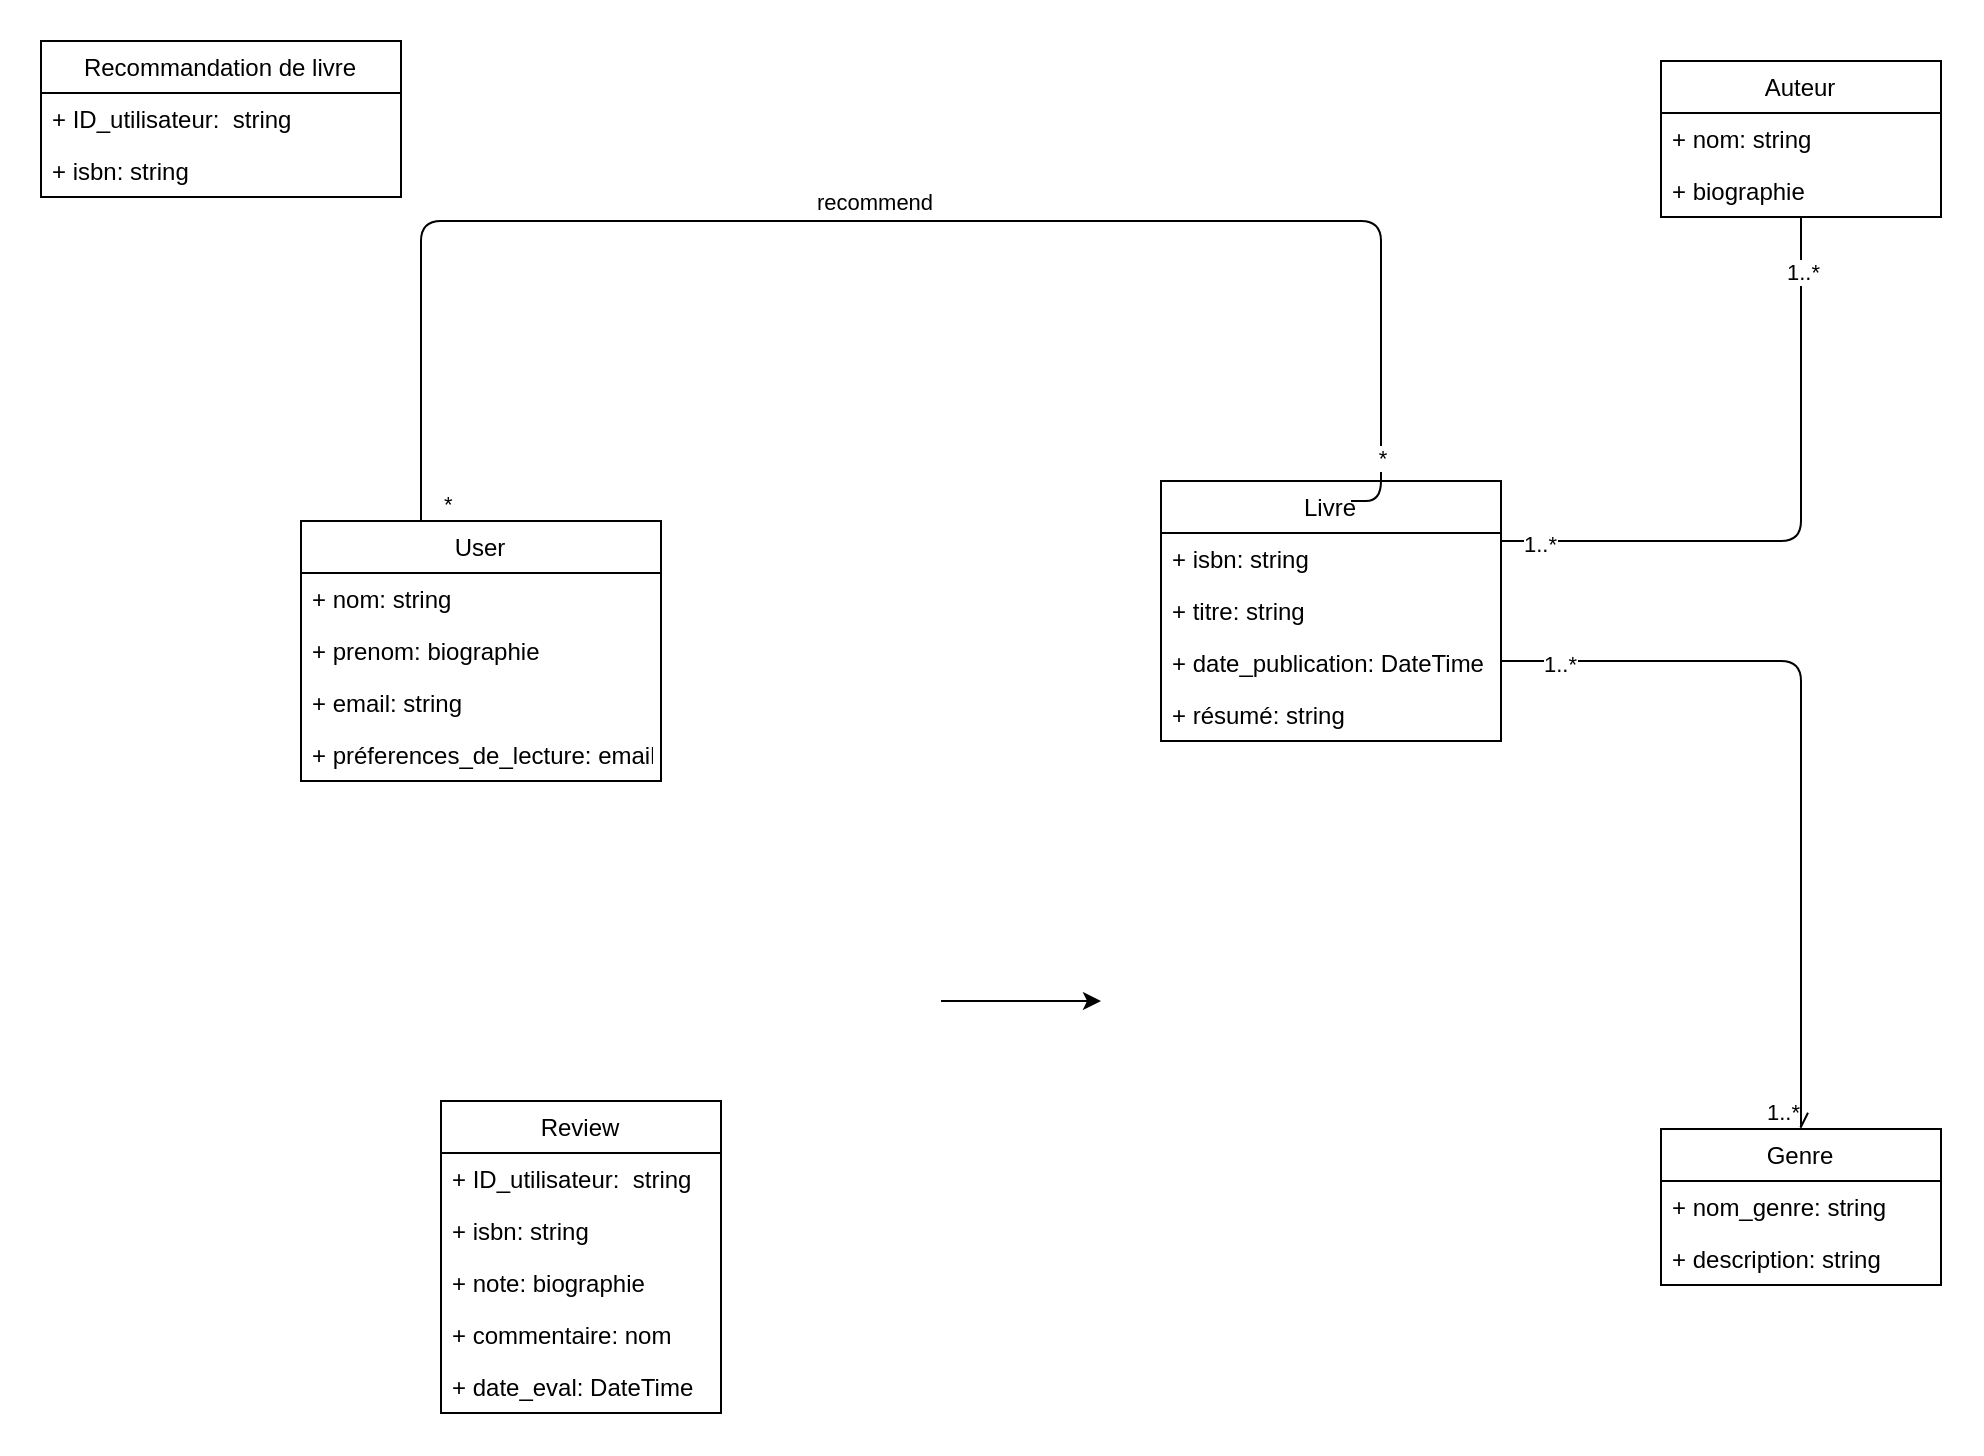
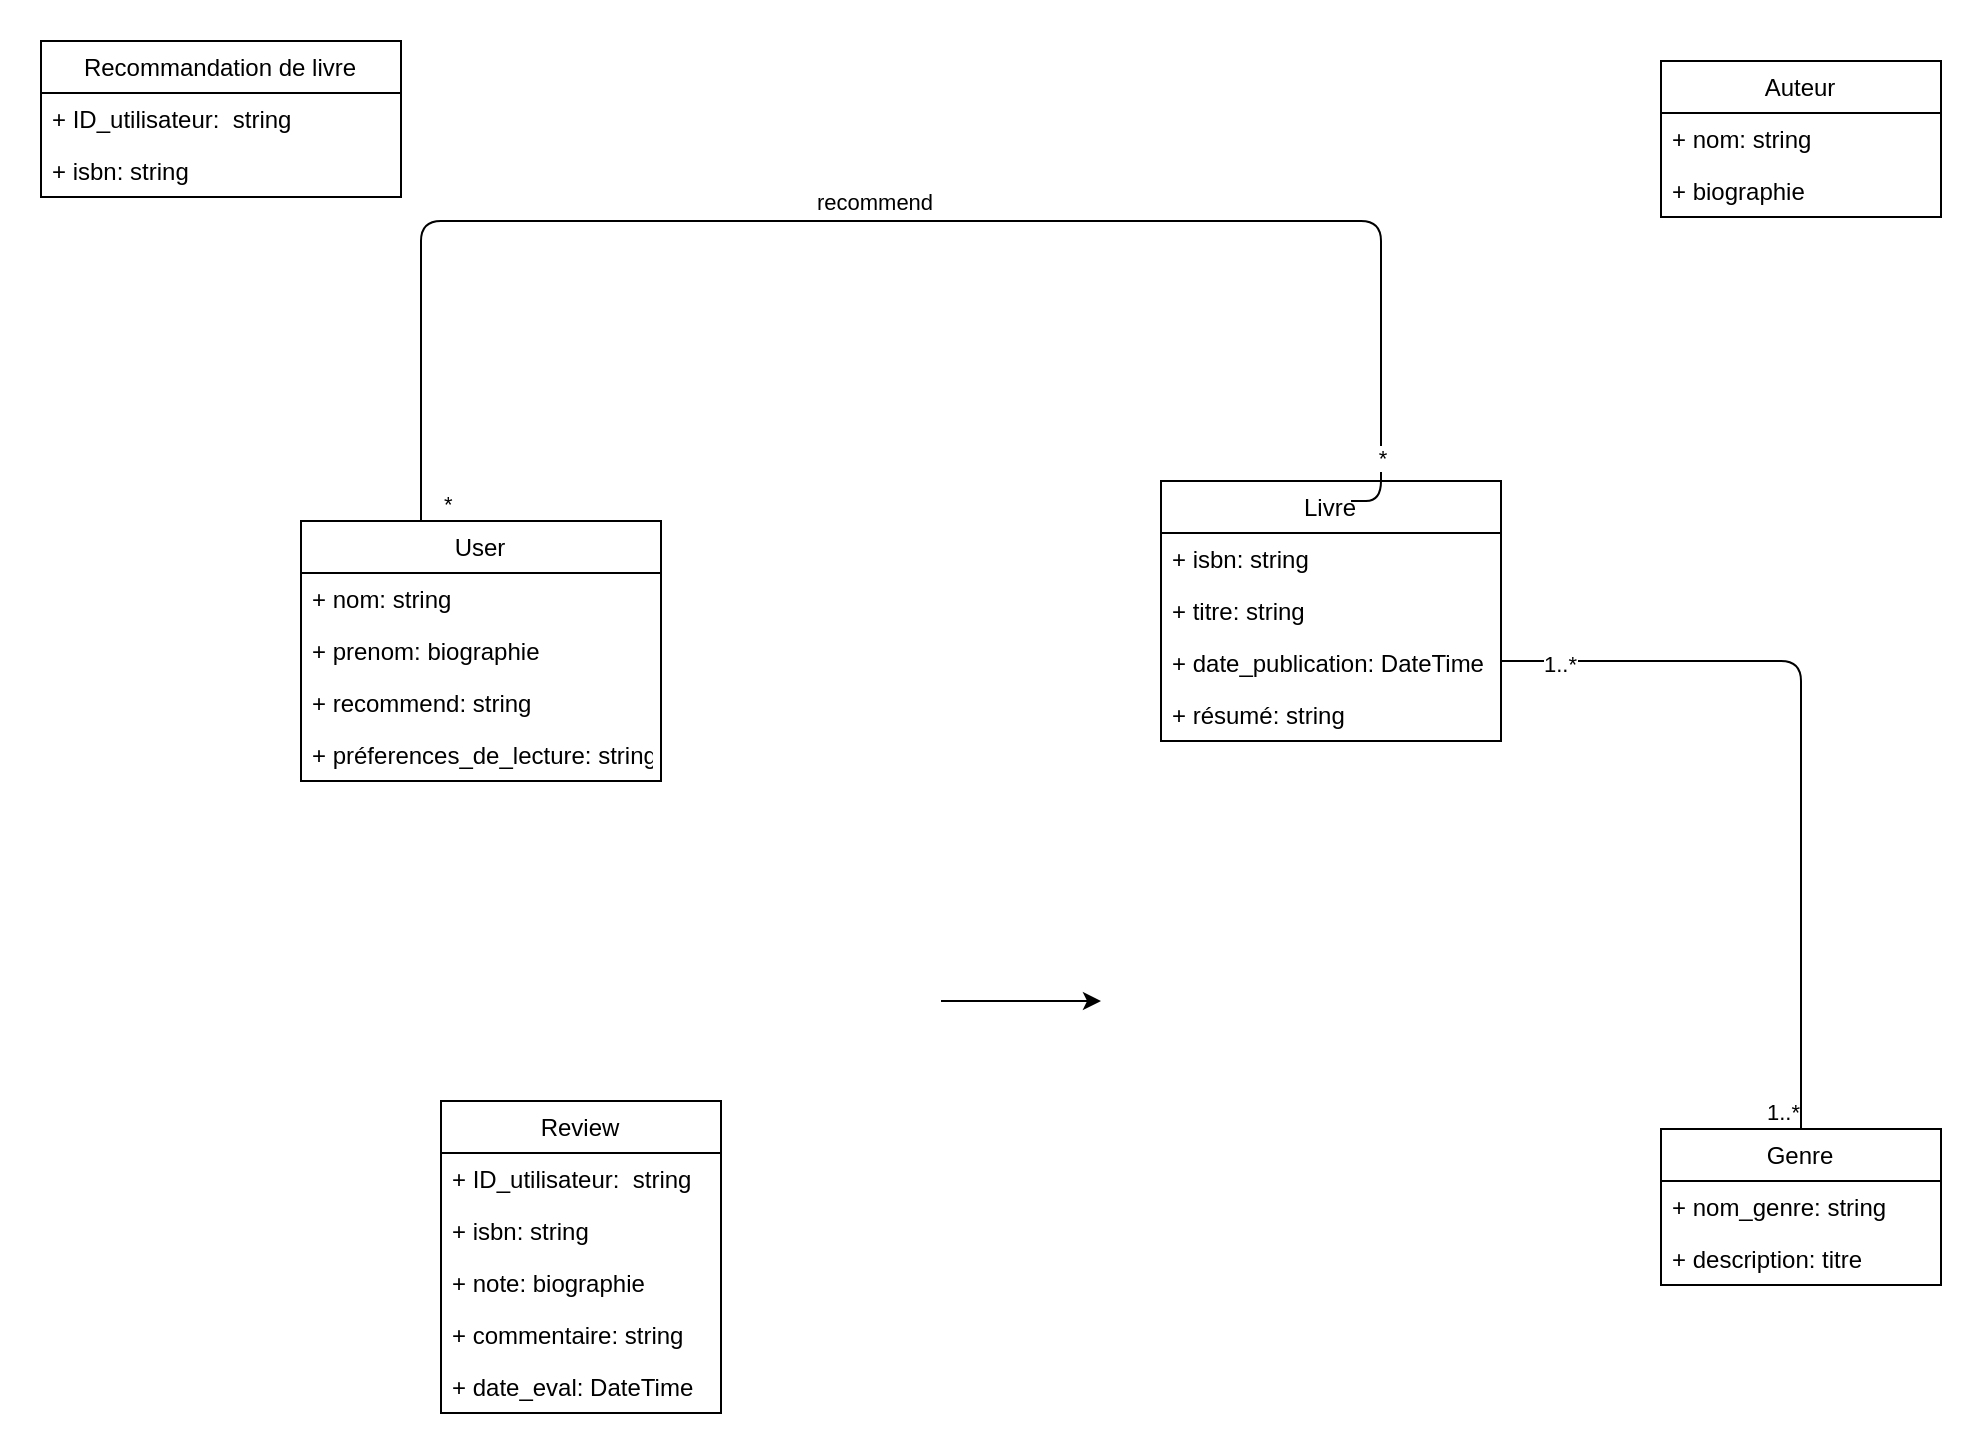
(1800, 530) -> none
(394, 704) -> (427, 704)
(502, 756) -> (511, 756)
(1801, 1121) -> (1801, 1121)
(1794, 1260) -> (1788, 1260)
(560, 1336) -> (578, 1336)
